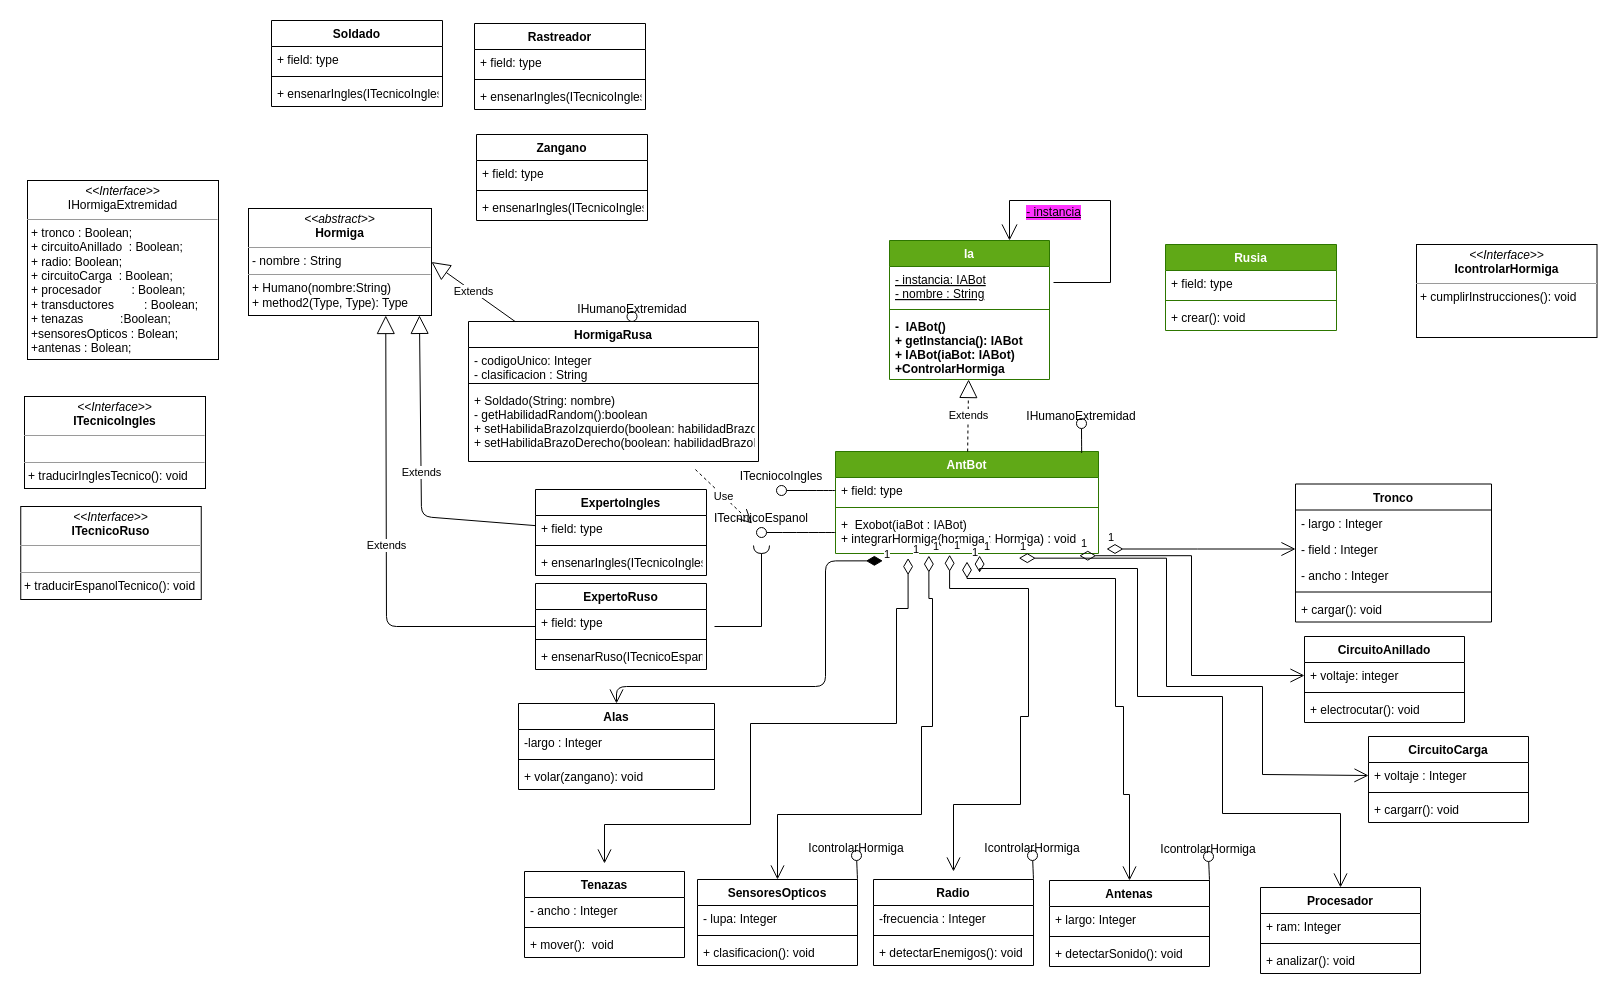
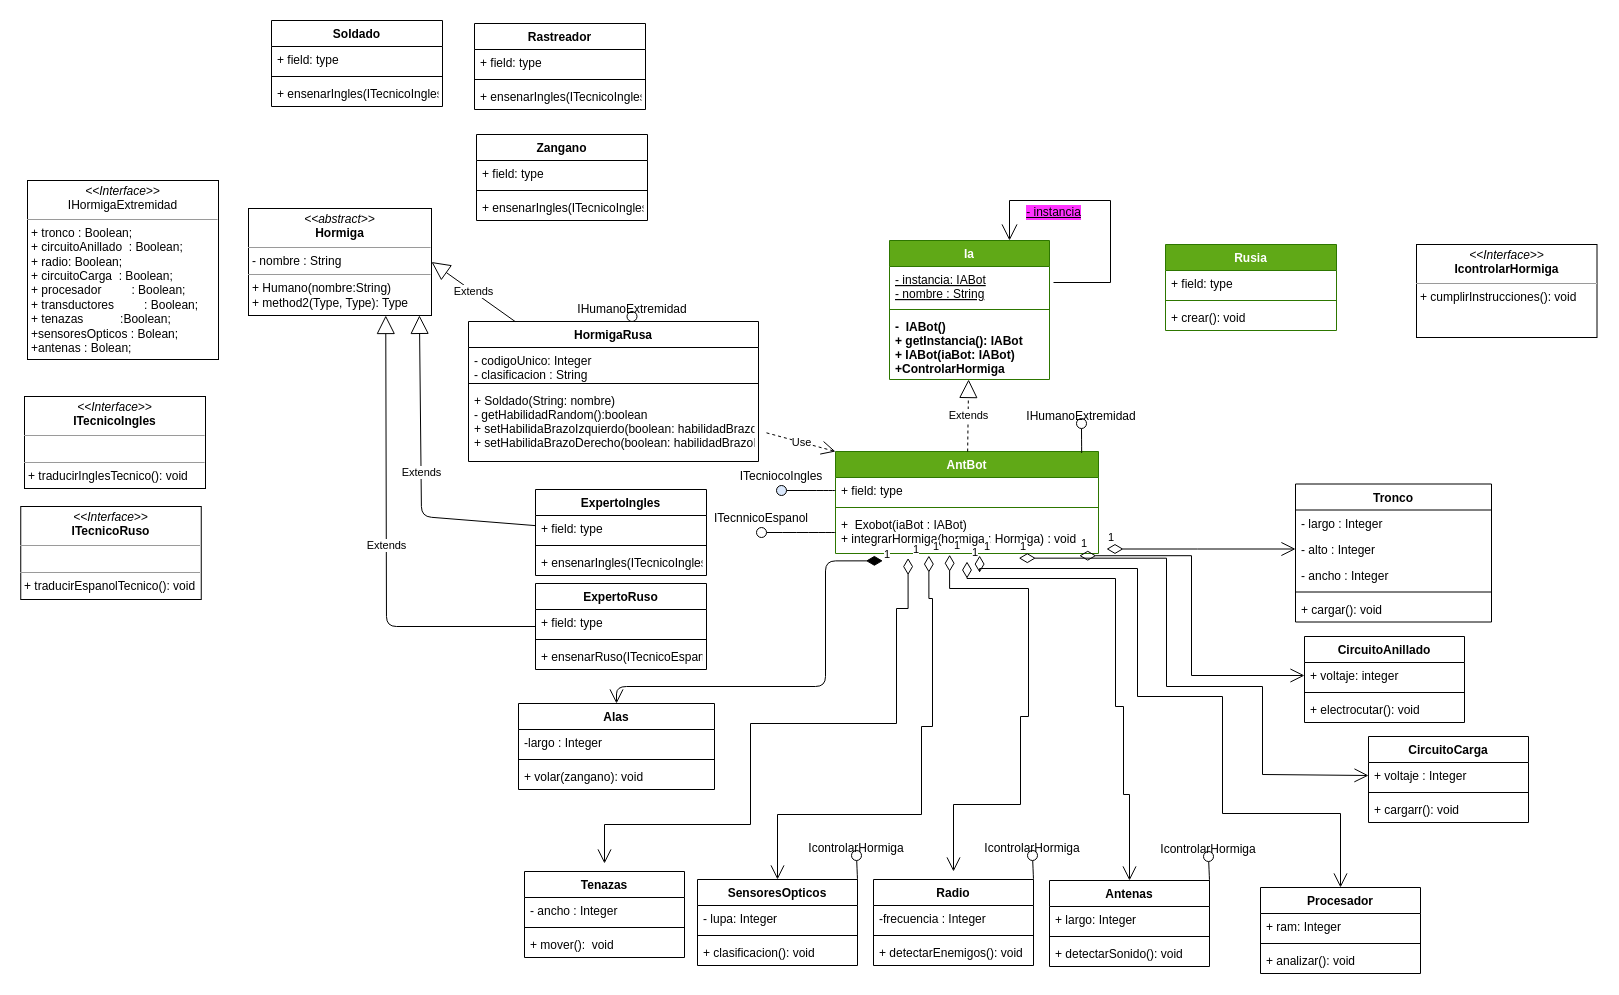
(782, 491) -> (782, 491)
(723, 496) -> (799, 442)
(1349, 550) -> (1347, 550)
(762, 614) -> none
